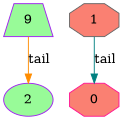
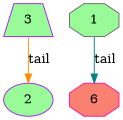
(28, 20) -> (28, 20)
(94, 20) -> (94, 20)
(94, 100) -> (94, 100)
